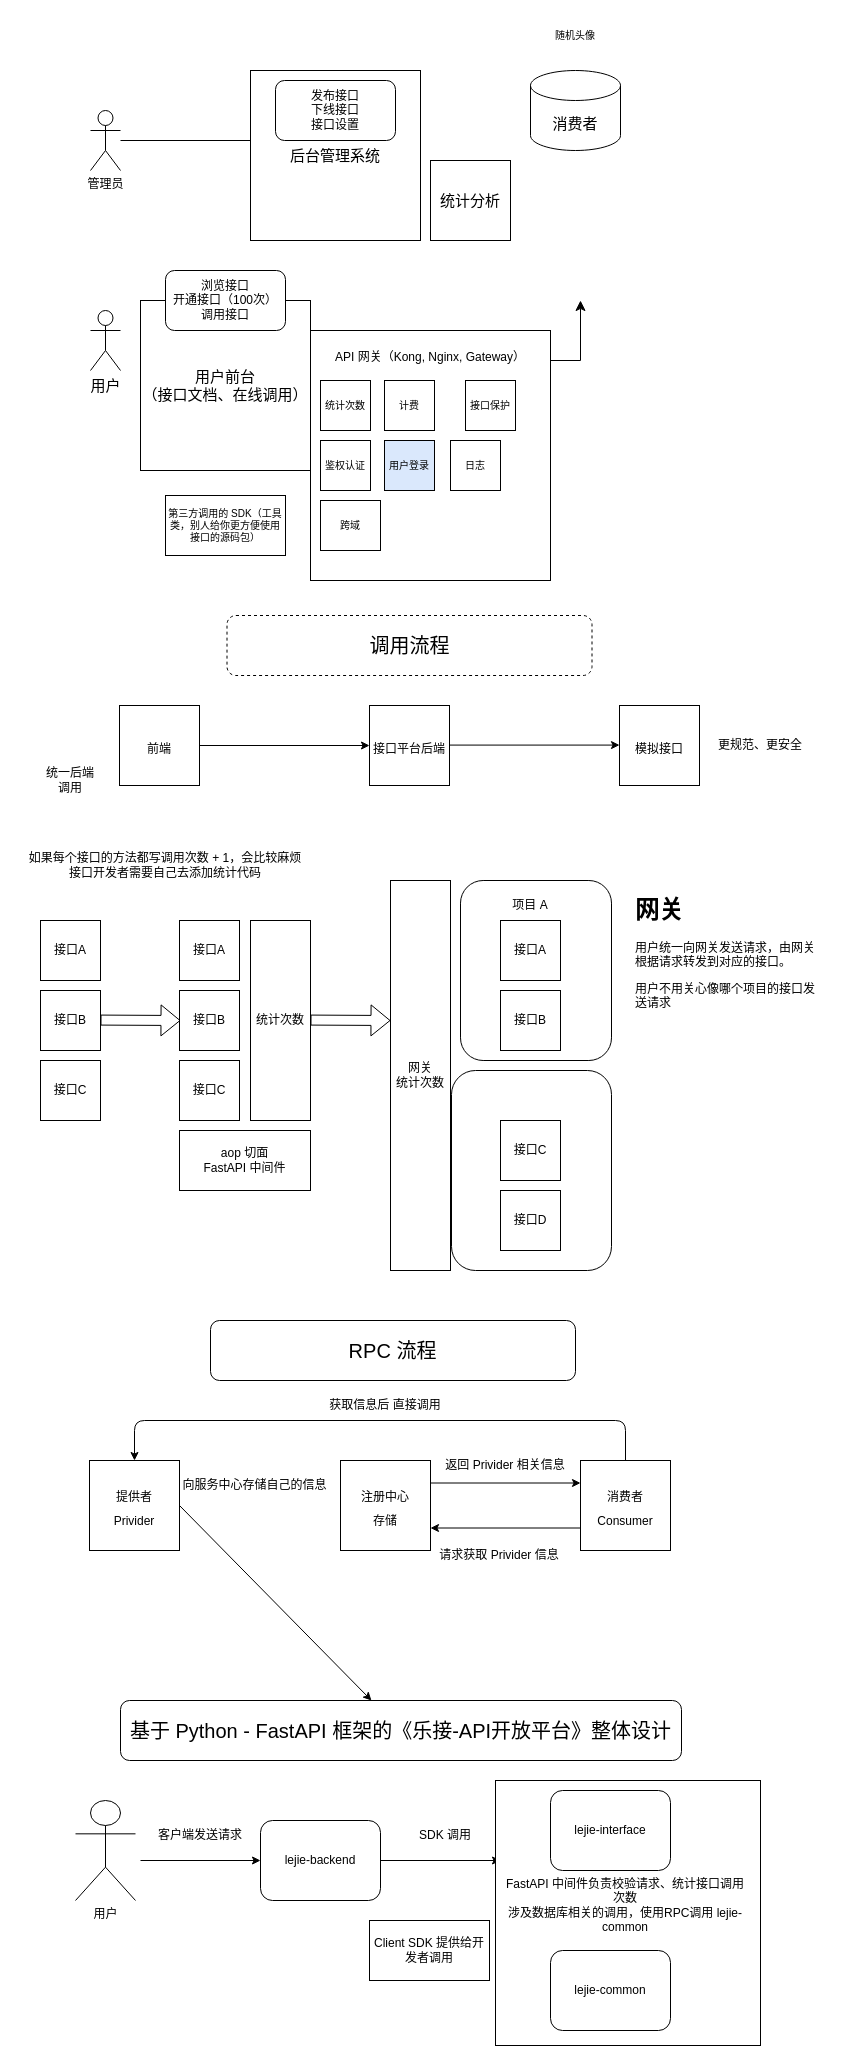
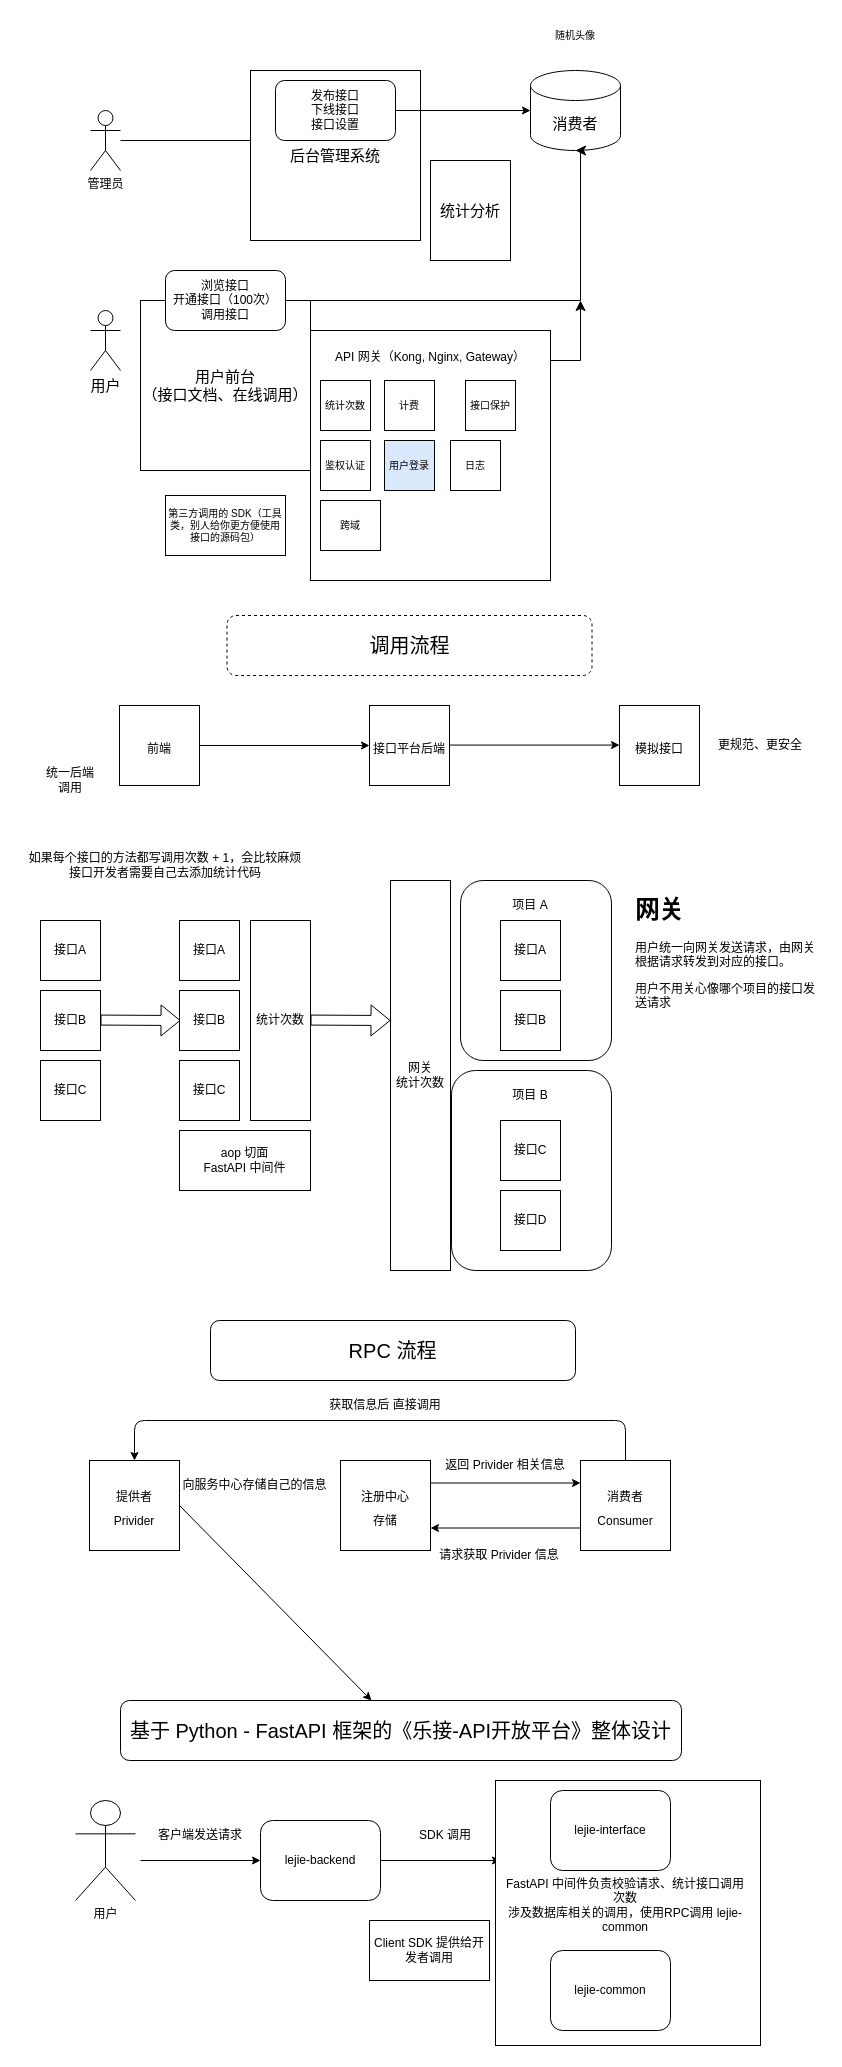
none -> (460, 111)
(471, 201) -> (471, 211)
none -> (521, 301)
none -> (531, 1096)
